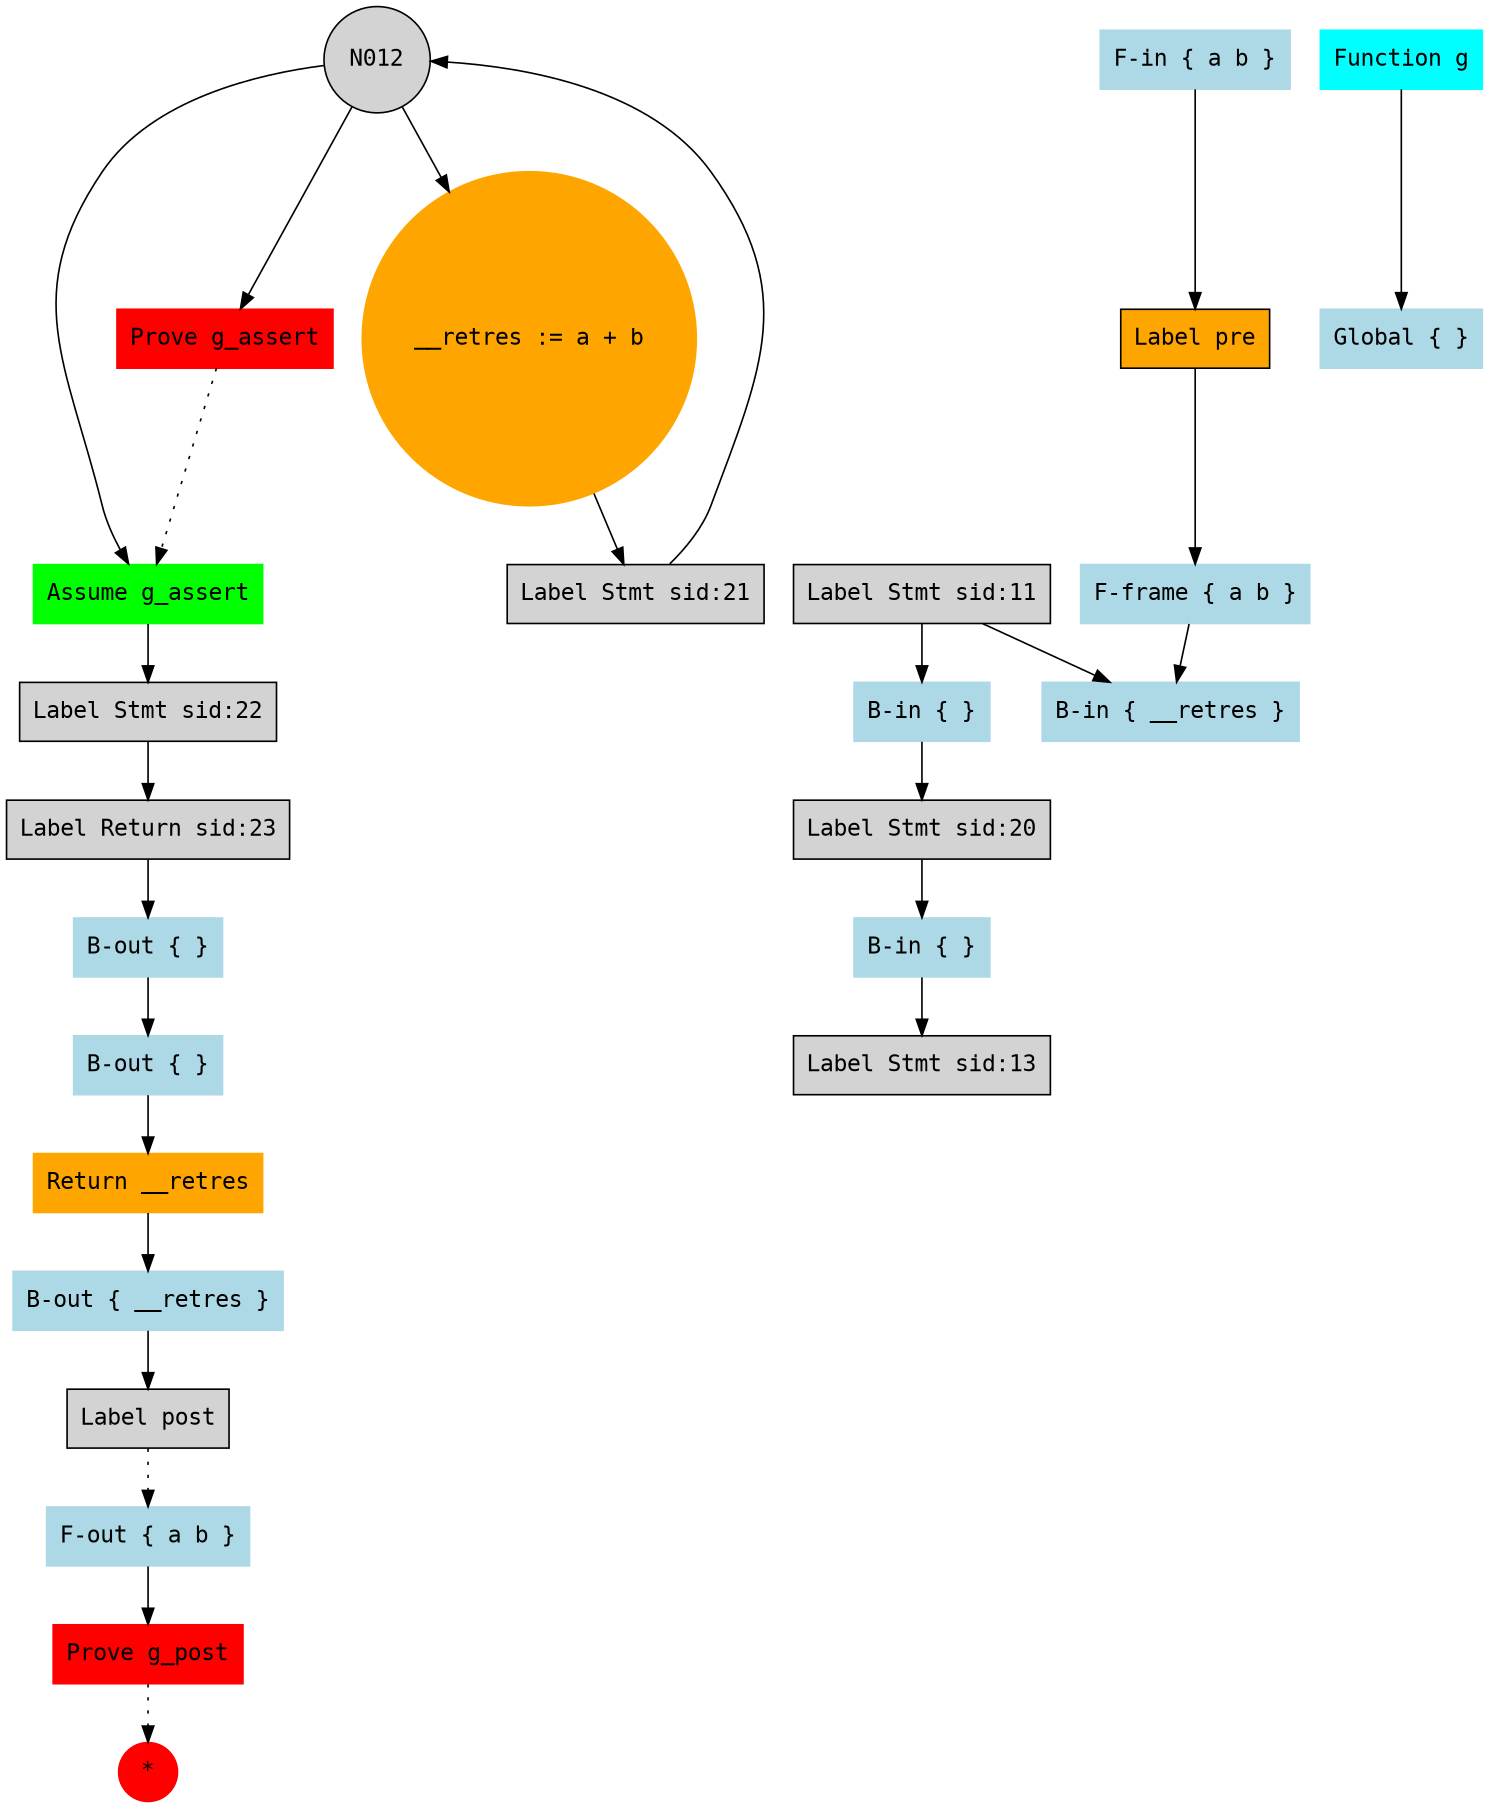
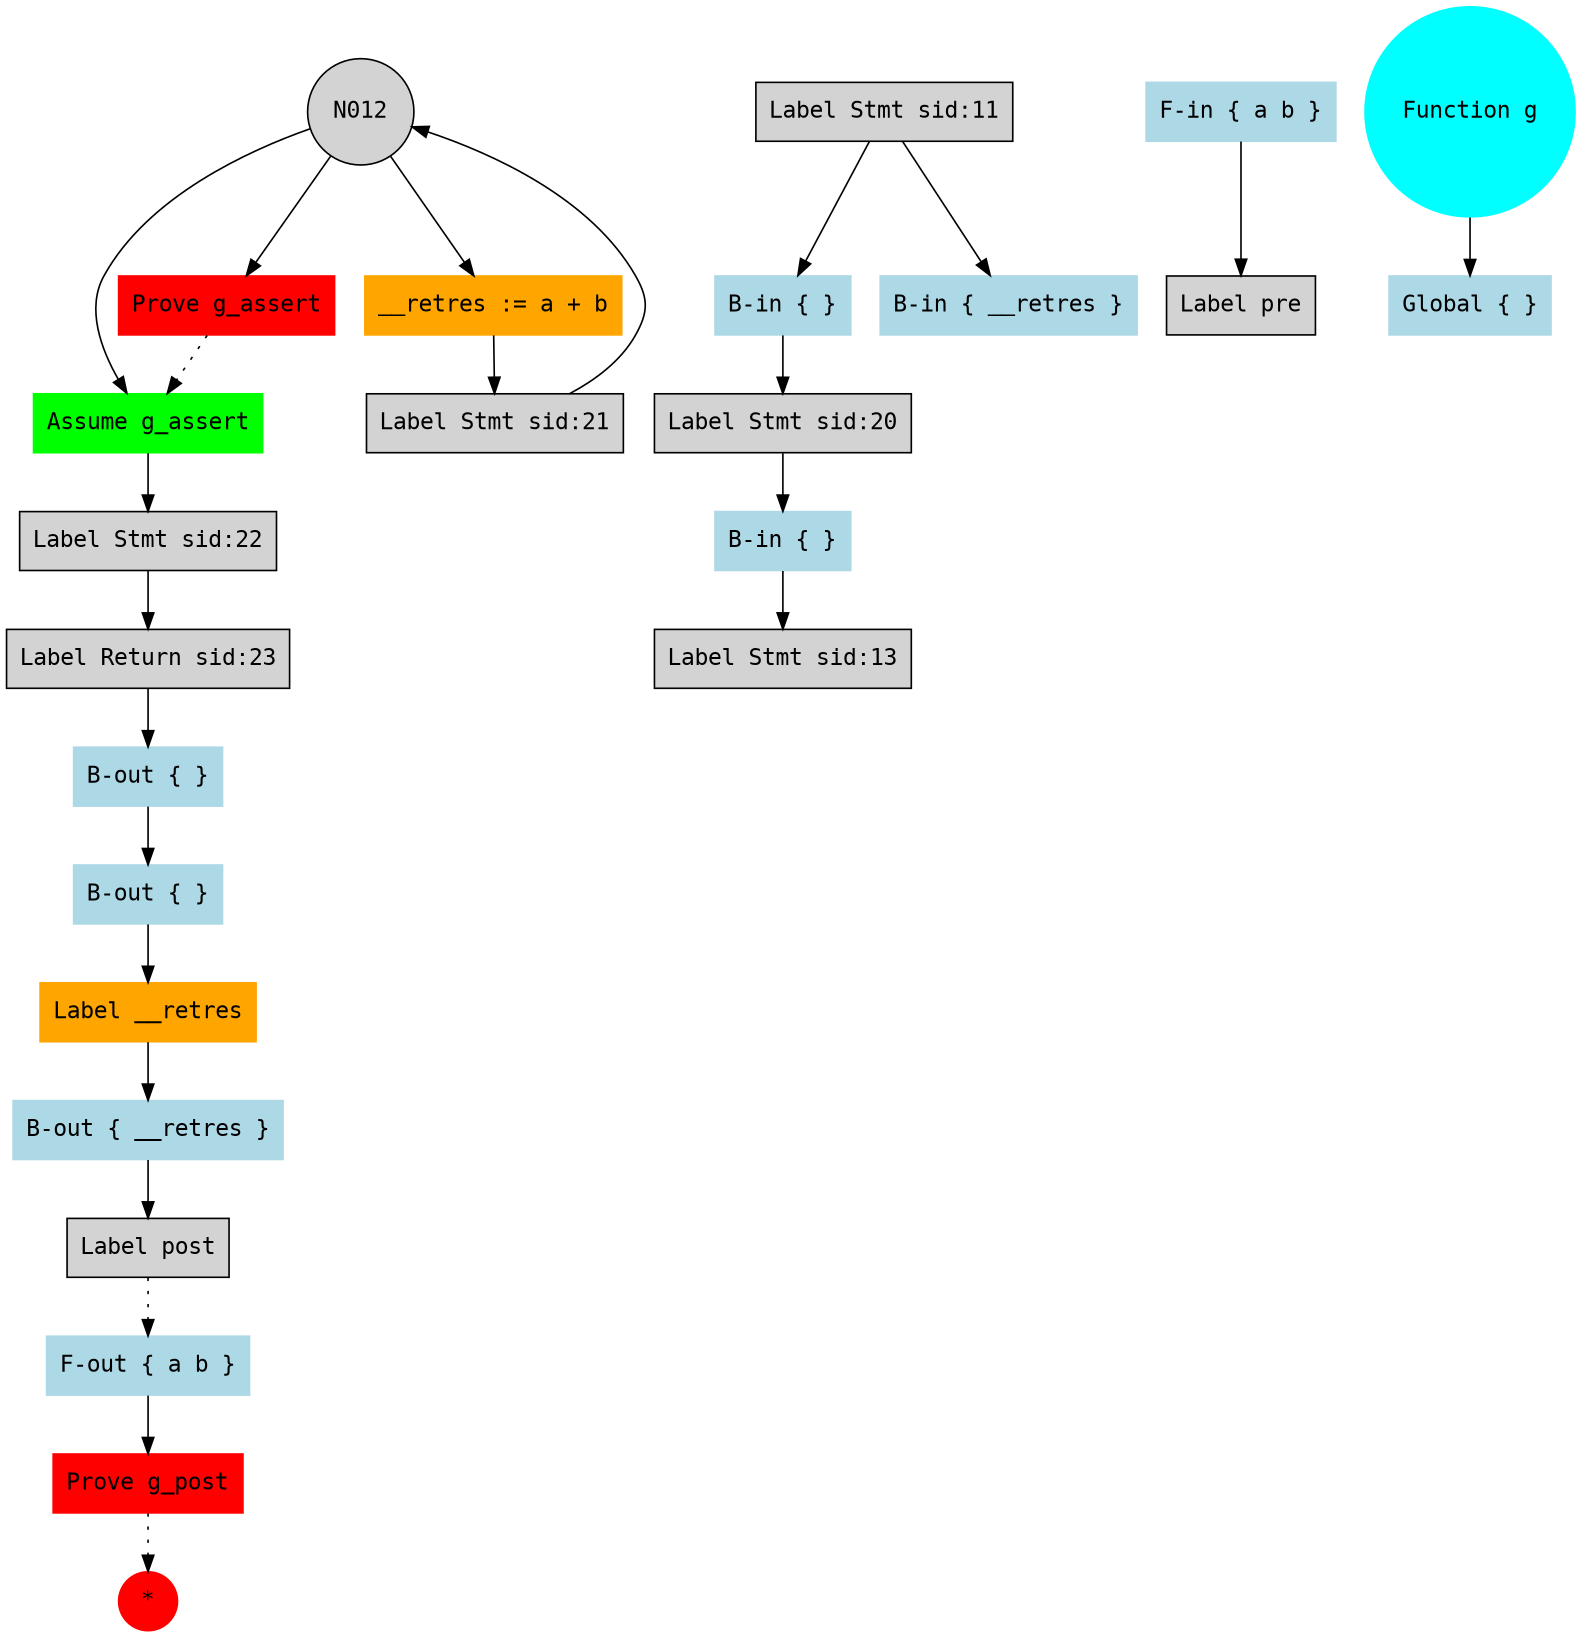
(1401, 60) -> (1470, 112)
(529, 339) -> (493, 305)
(1195, 339) -> (1241, 305)
(1195, 594) -> none
(148, 1183) -> (148, 1012)
